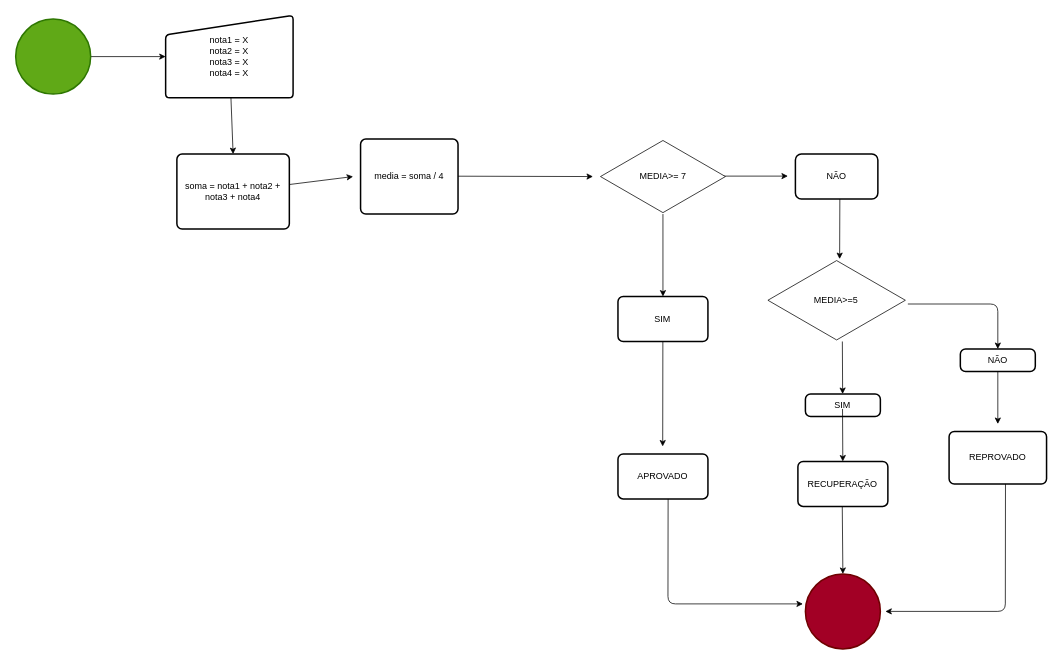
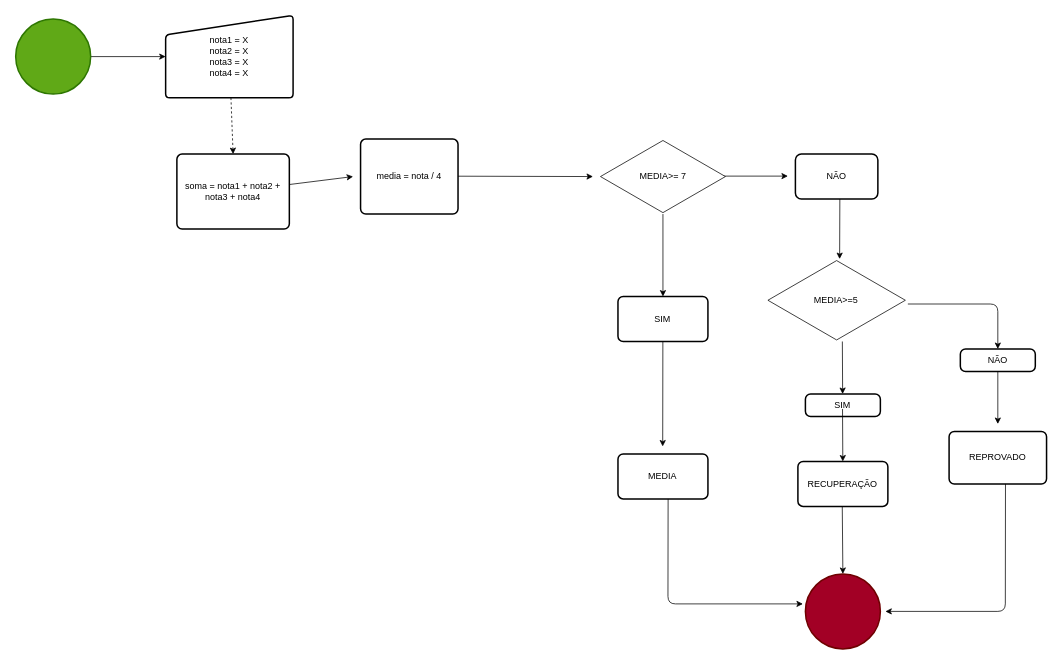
(232, 123) -> (232, 123)
(409, 177) -> (409, 177)
(663, 477) -> (663, 477)
